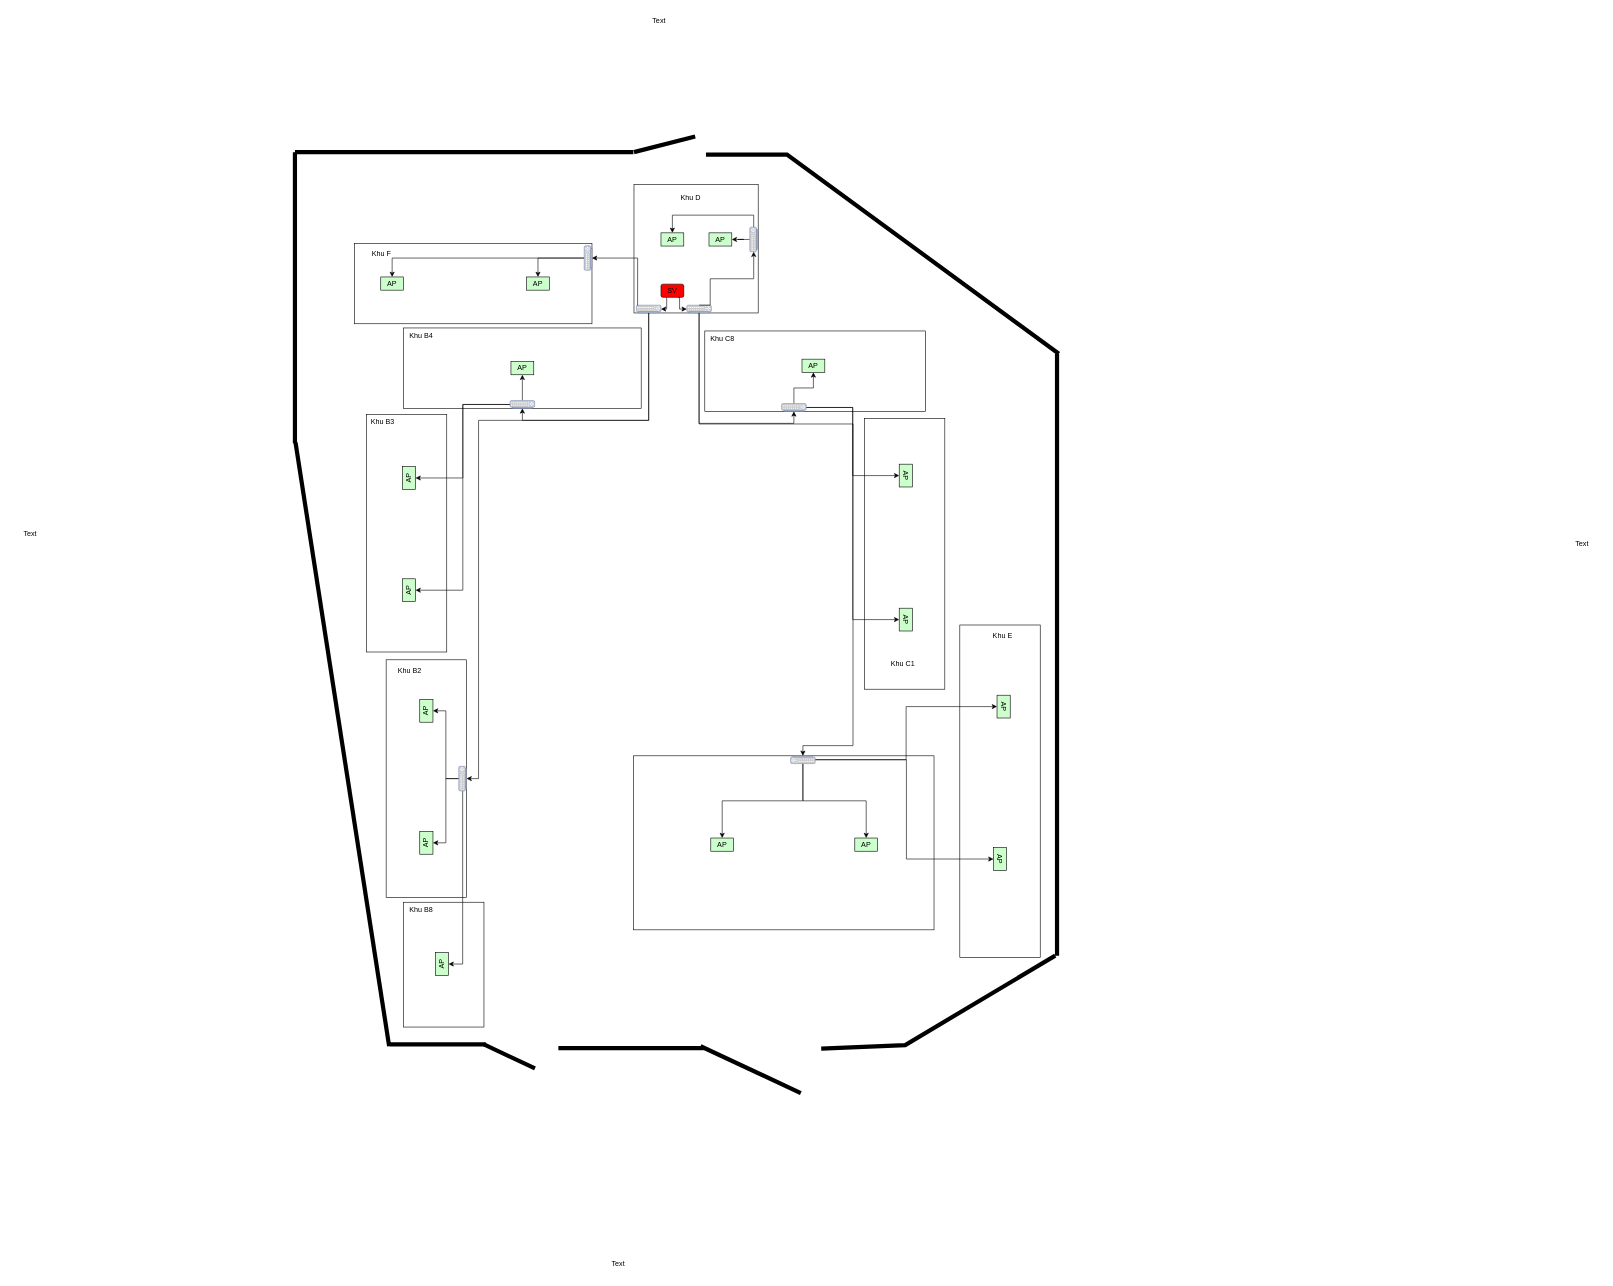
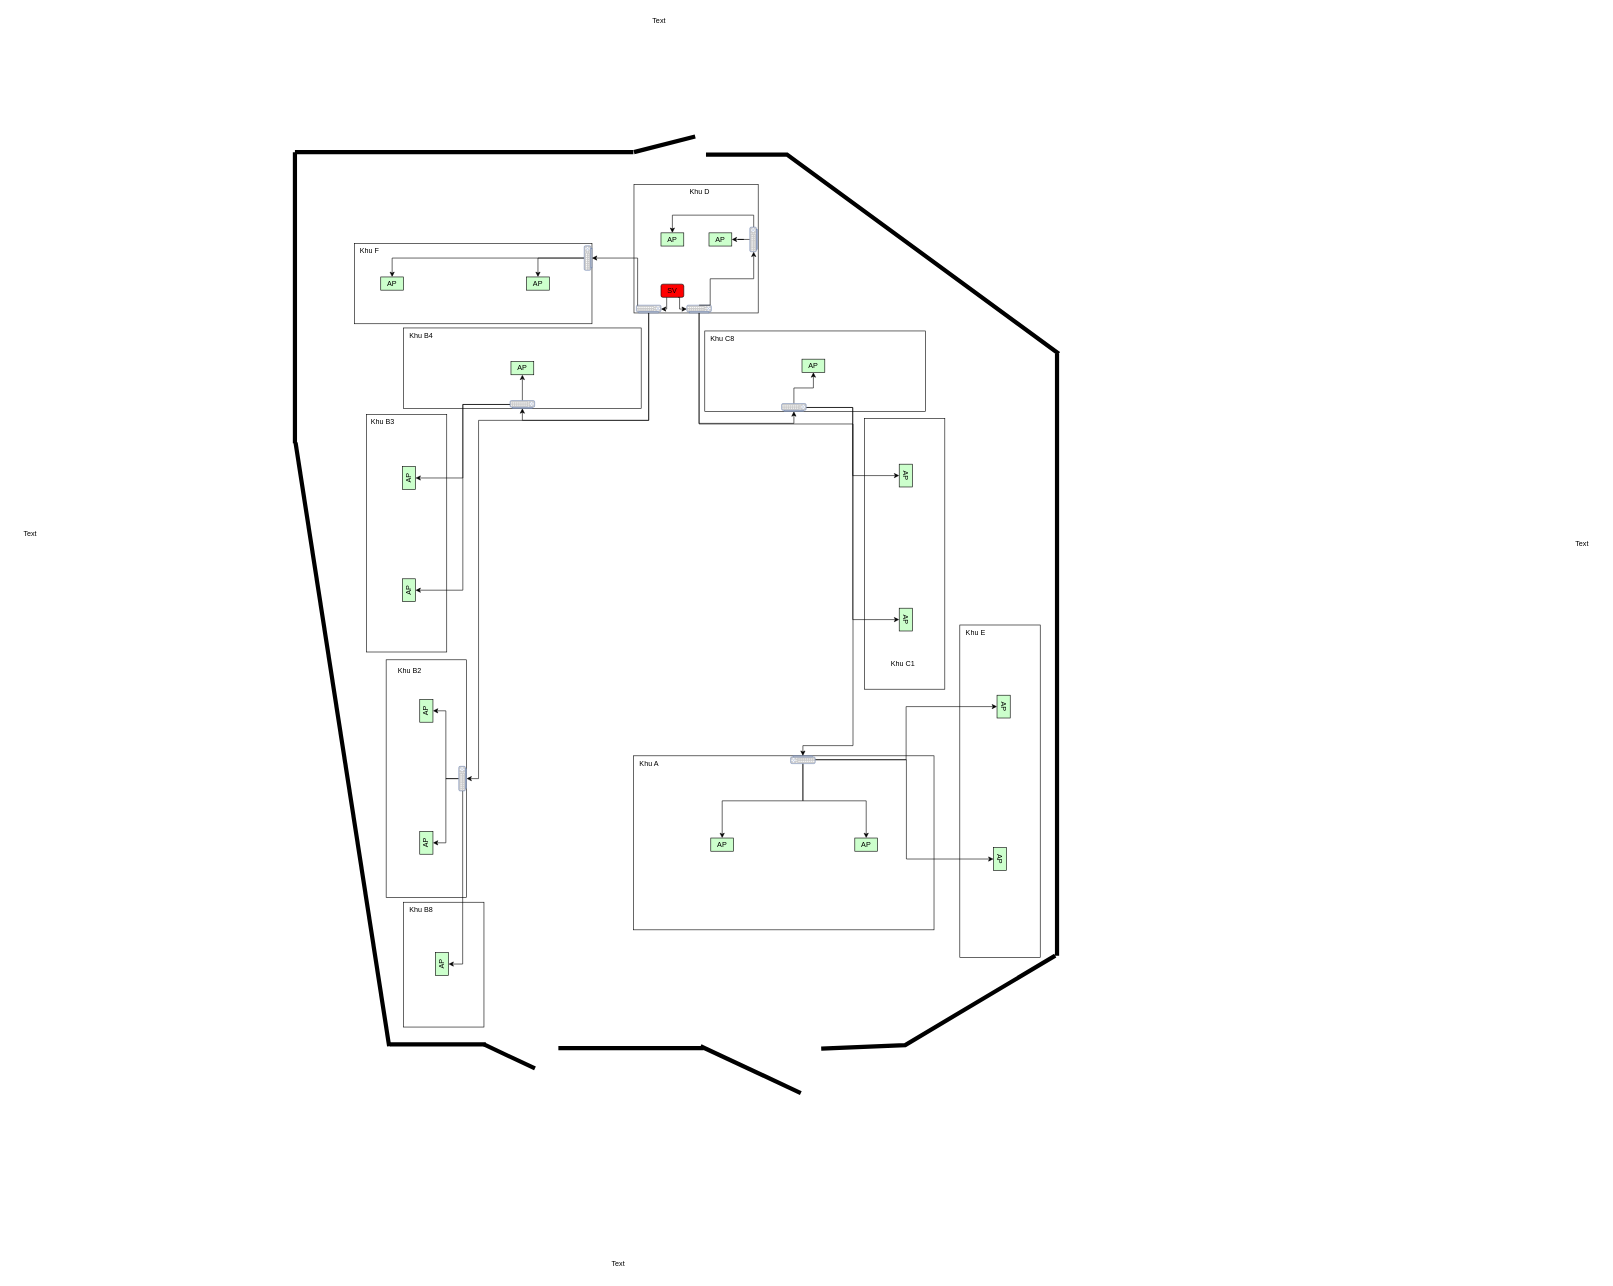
(690, 198) -> (699, 192)
(381, 254) -> (369, 251)
(1002, 636) -> (975, 633)
none -> (649, 764)
